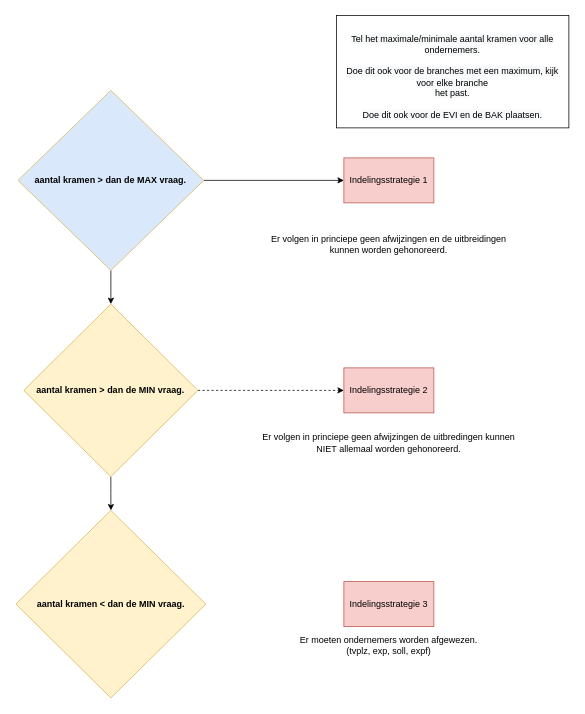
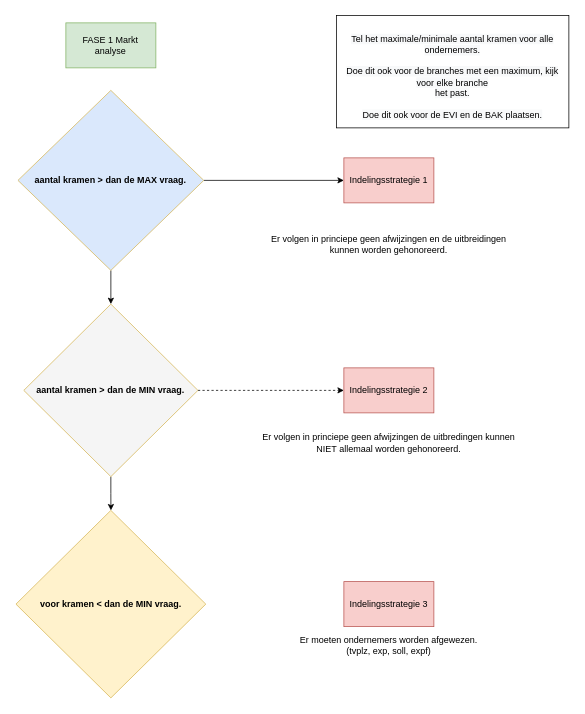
none -> (111, 45)
(111, 390) -> (111, 390)
(111, 604) -> (111, 604)
